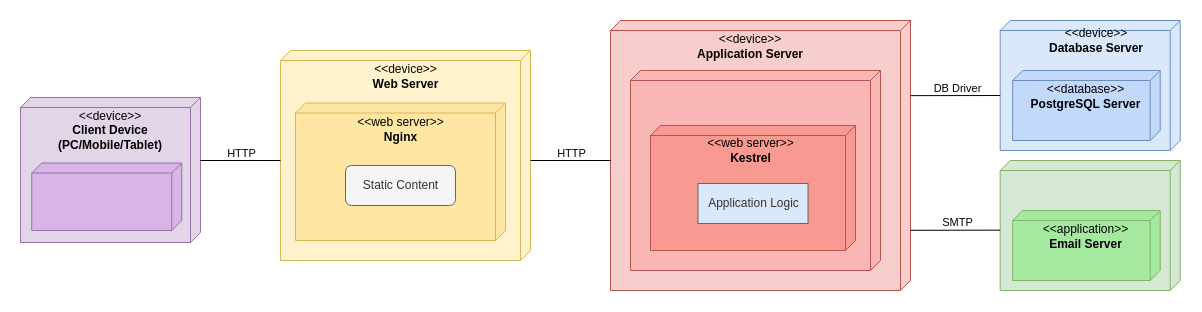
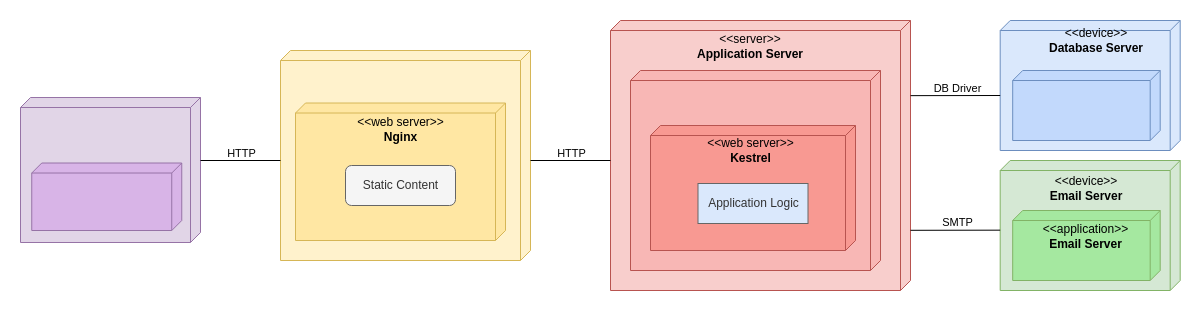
(751, 47) -> (751, 47)
(406, 77) -> none
(1086, 97) -> none
(111, 131) -> none
none -> (1086, 188)
